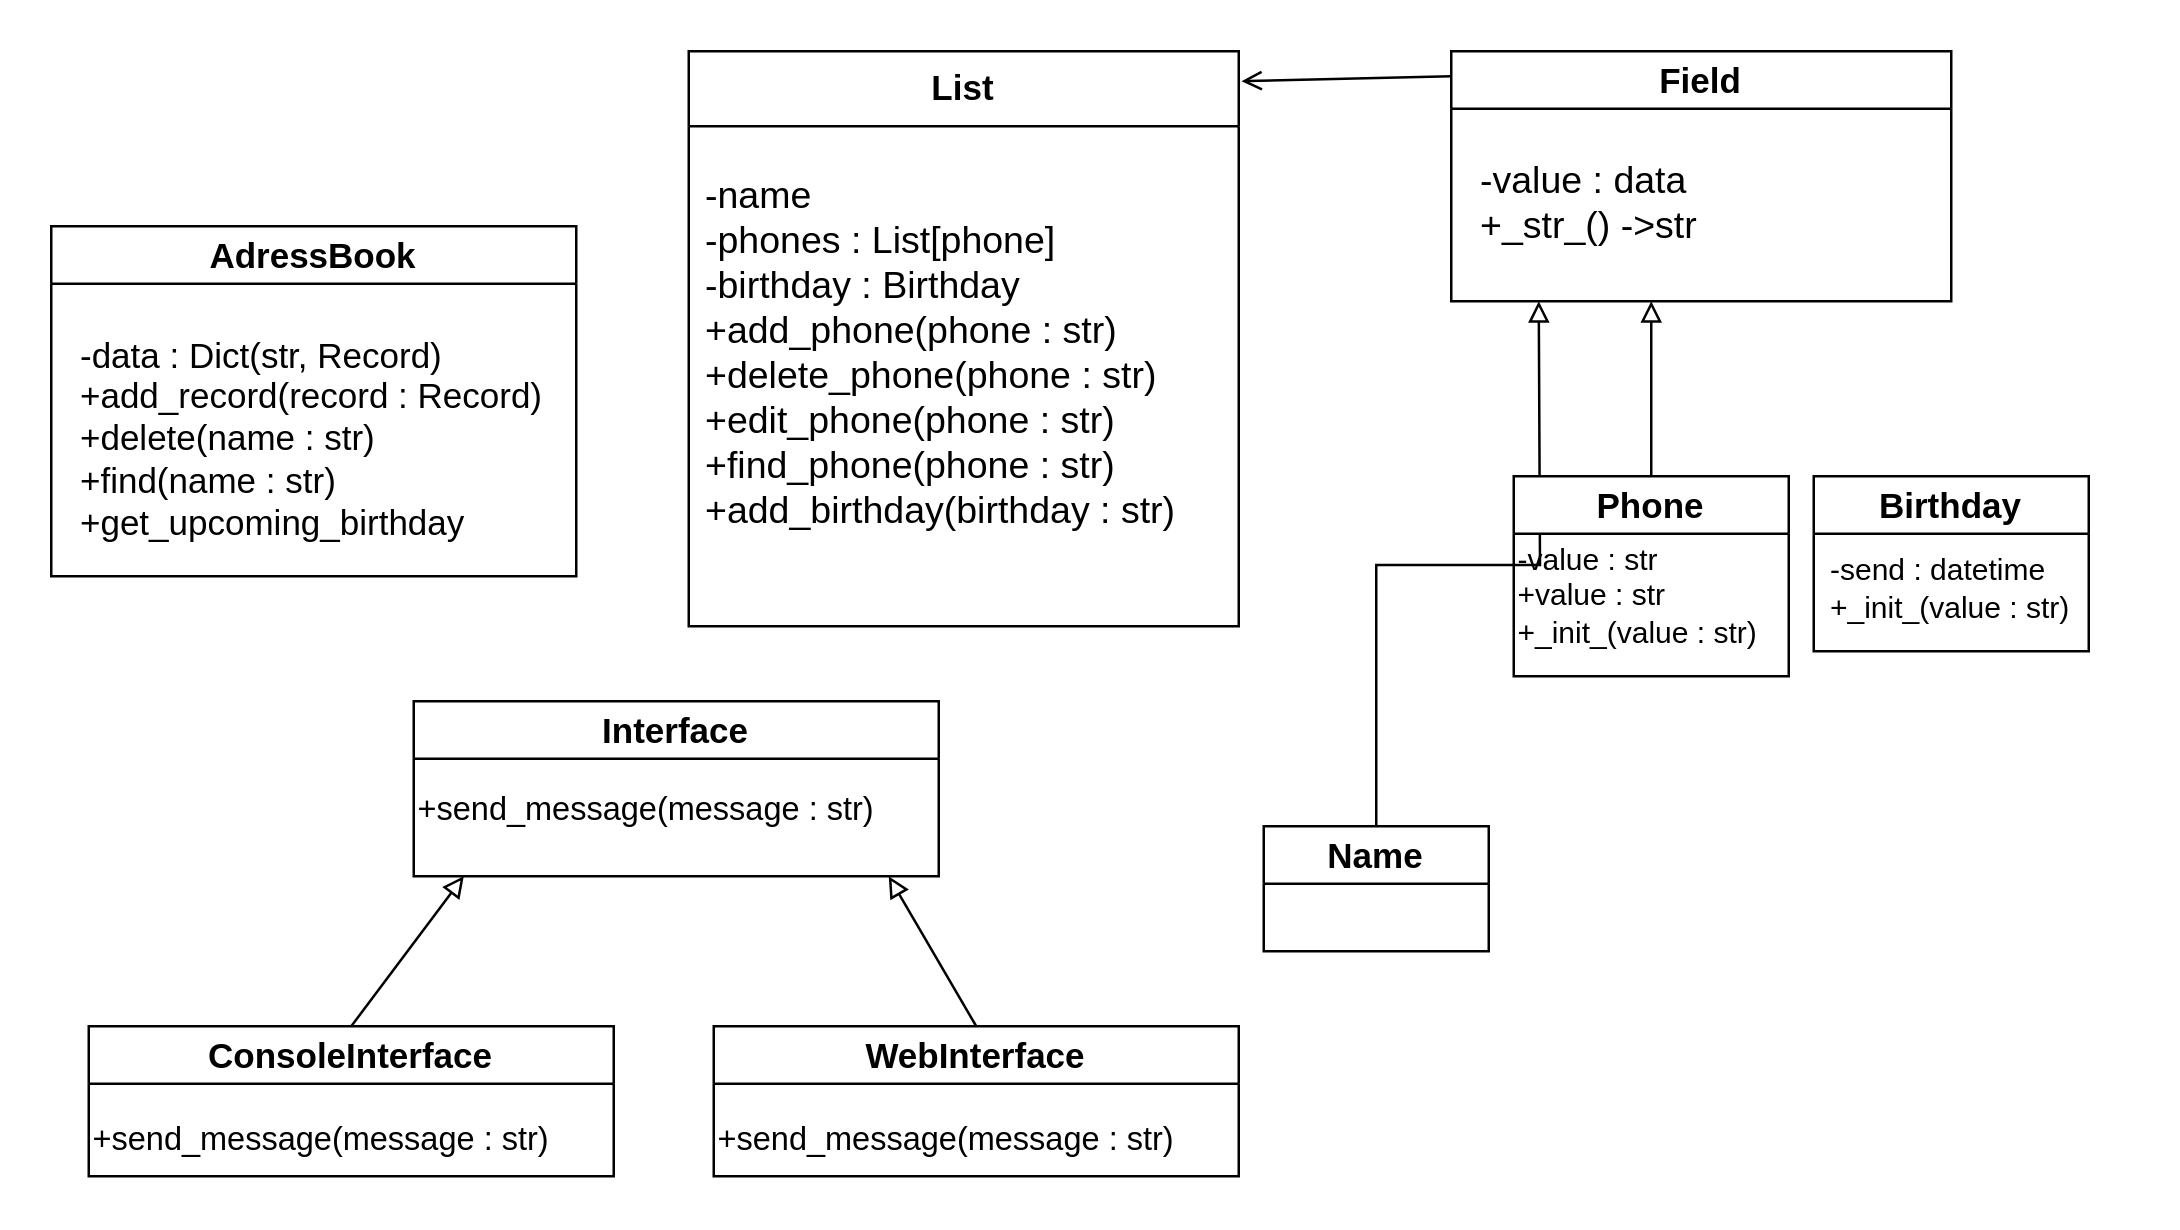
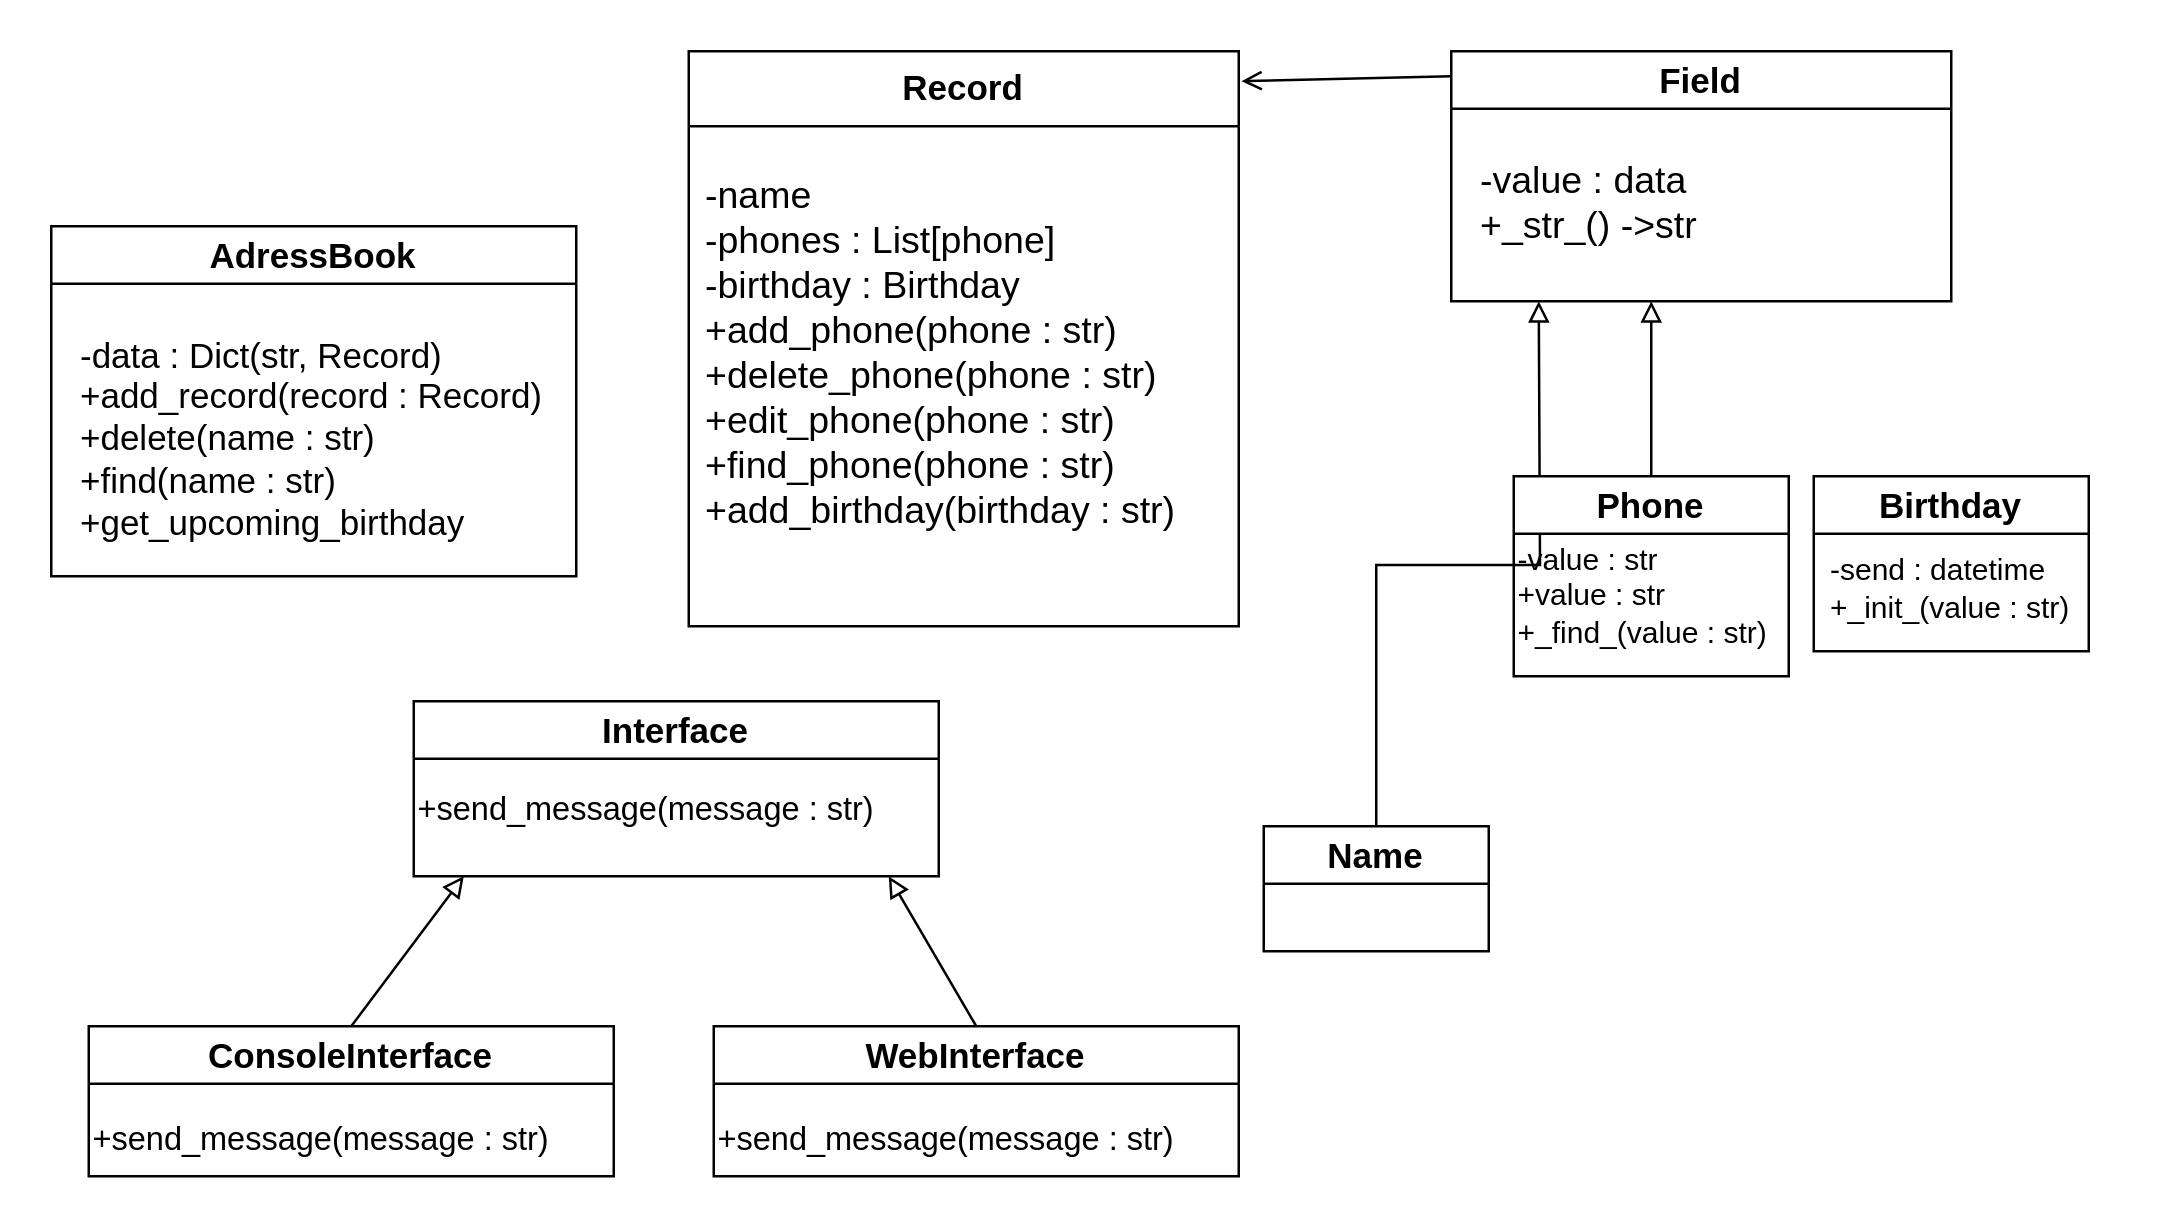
(964, 89) -> (964, 89)
(1663, 614) -> (1667, 614)
